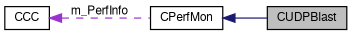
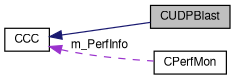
(251, 18) -> (106, 29)
